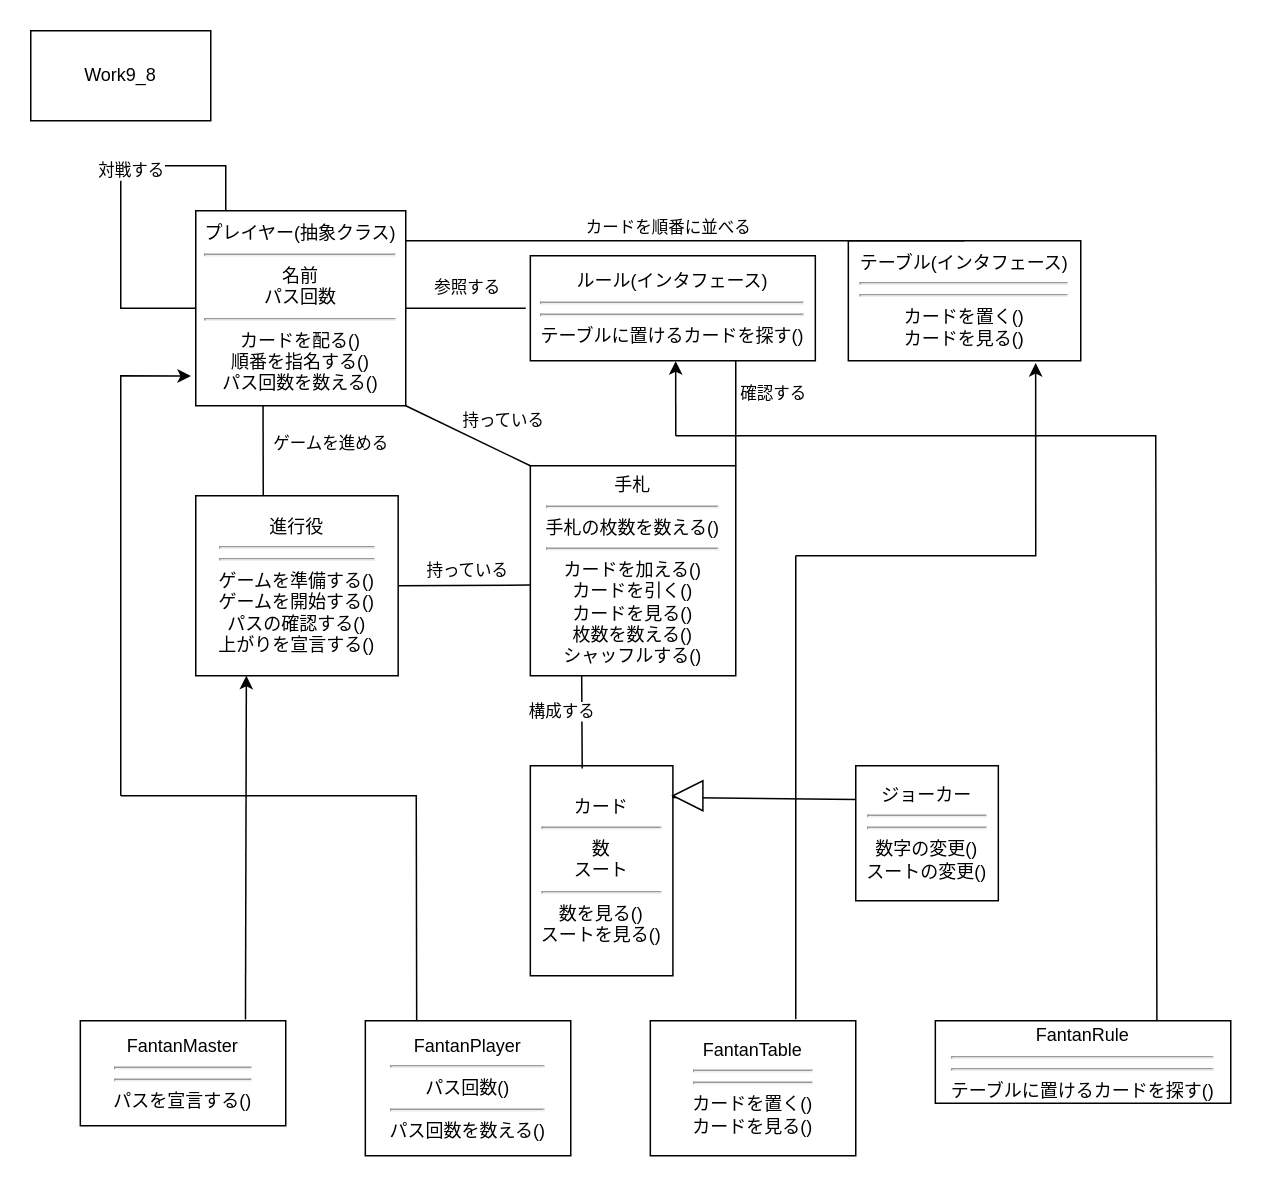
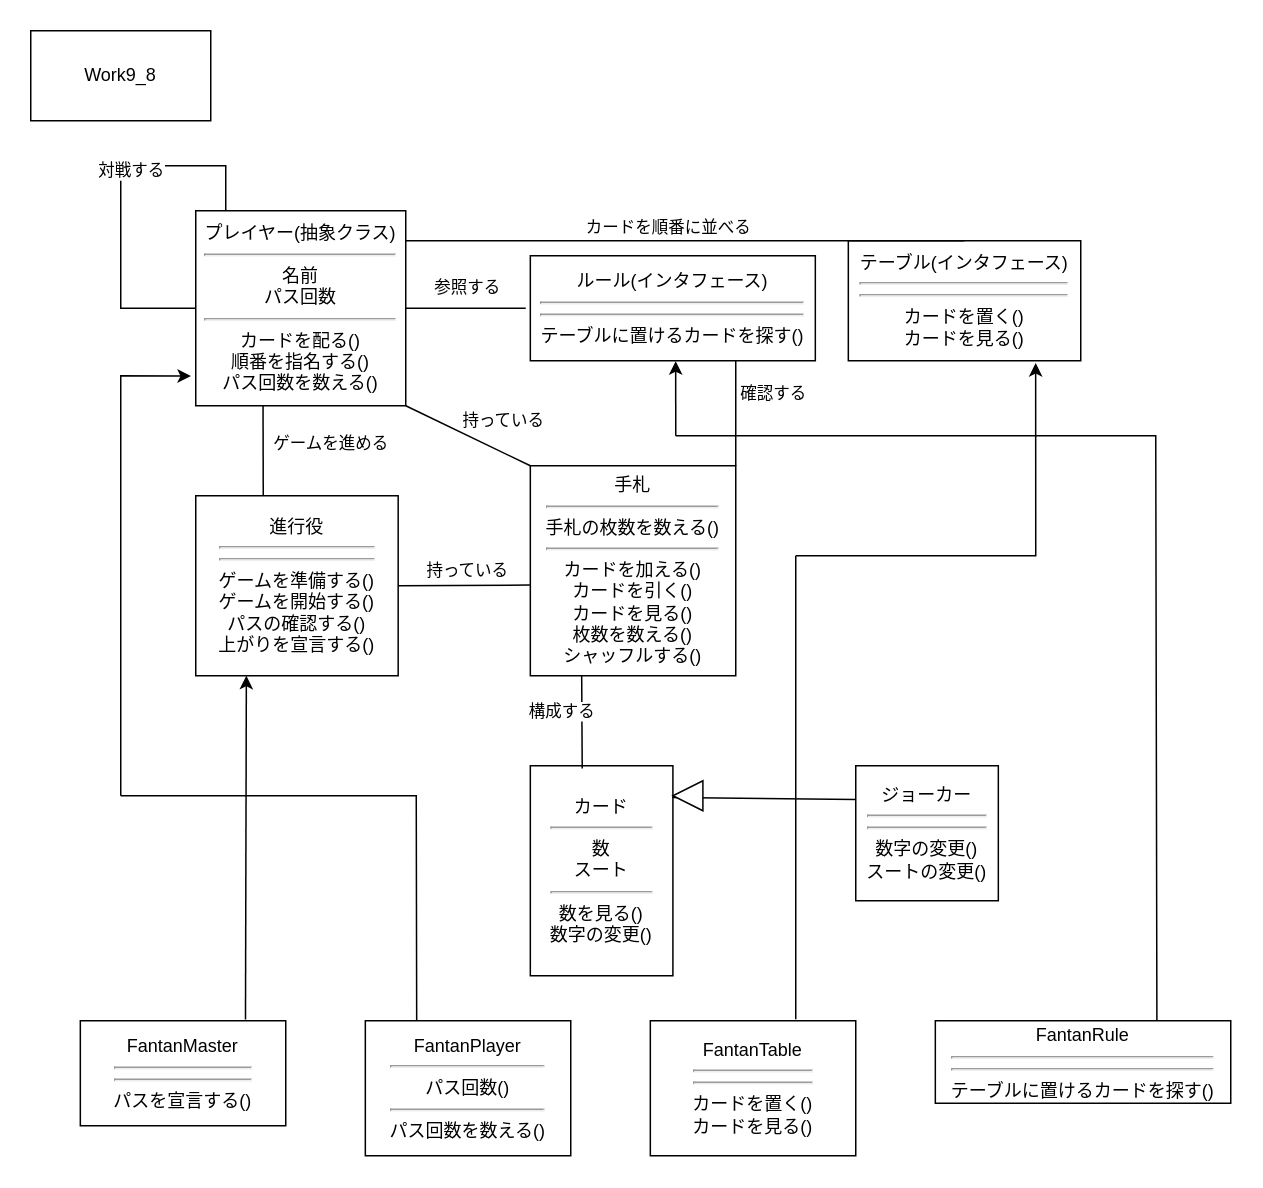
(602, 871) -> (602, 871)
